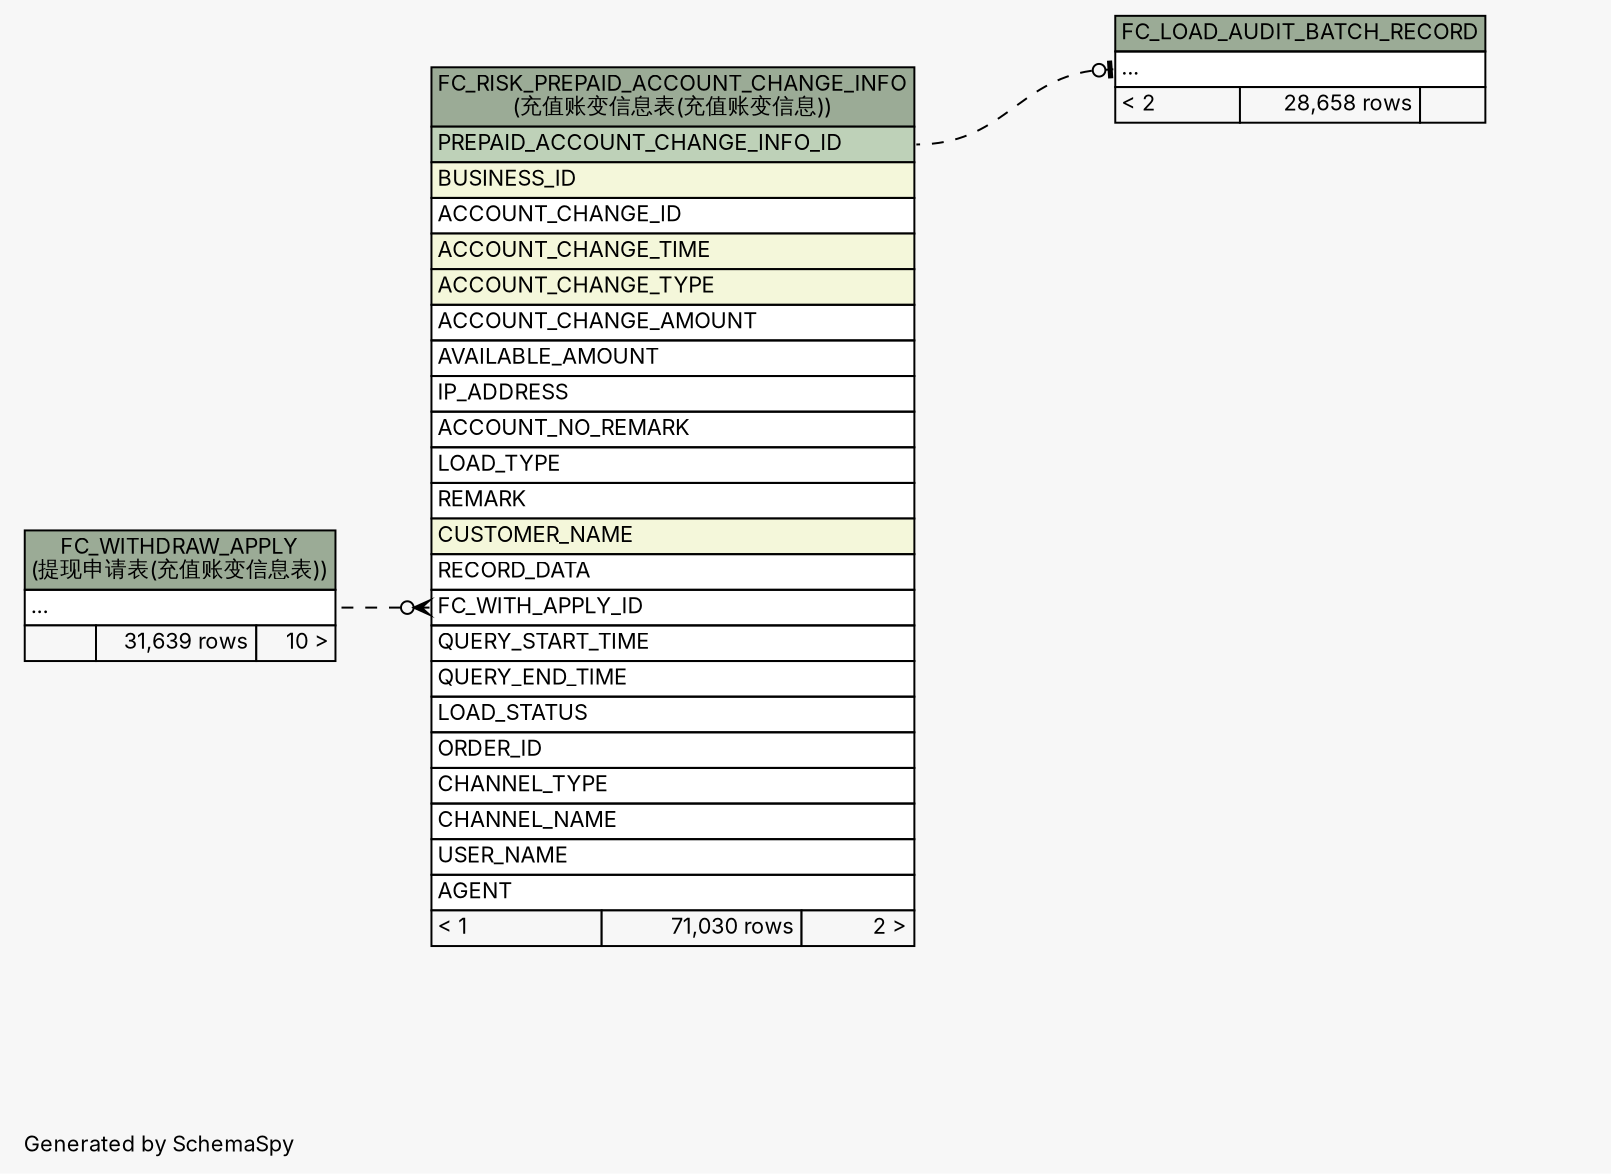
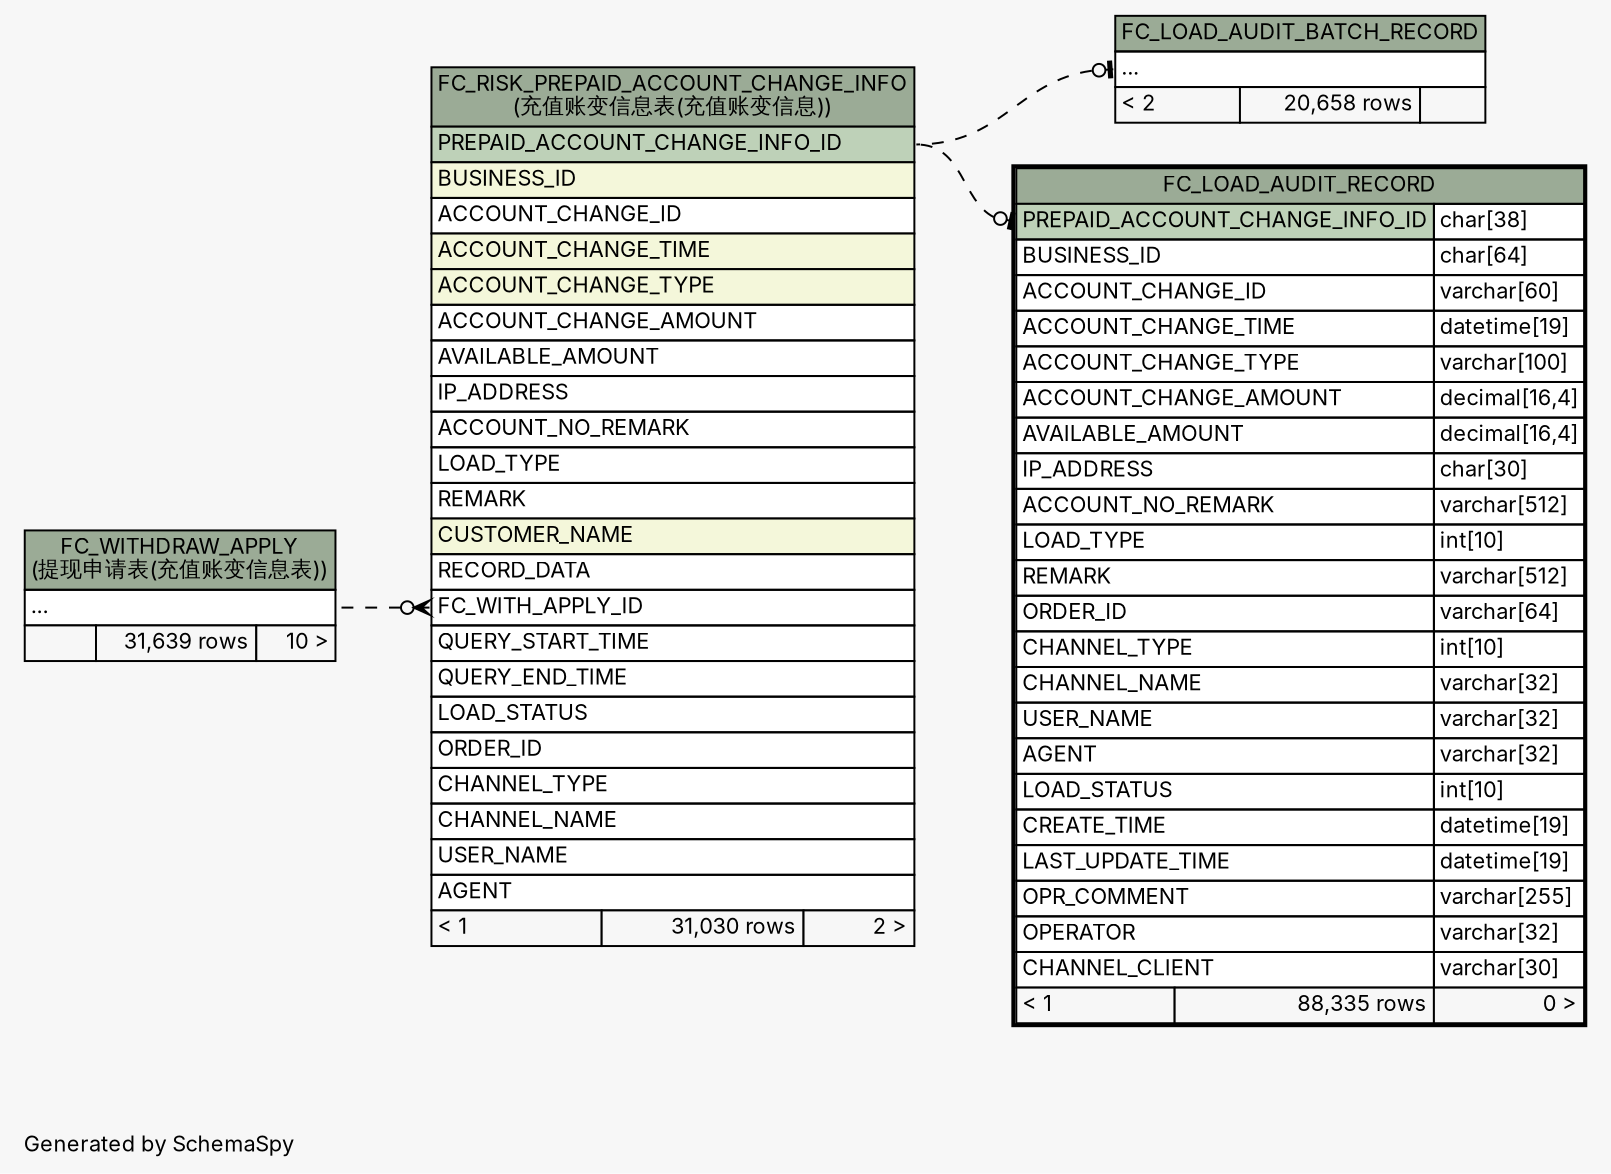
(1349, 104) -> (1349, 104)
none -> (1299, 596)
(733, 927) -> (734, 927)
